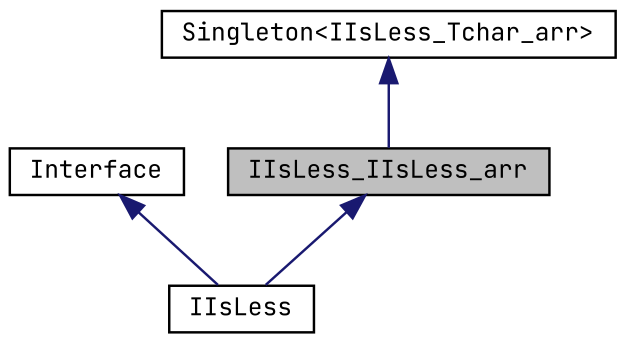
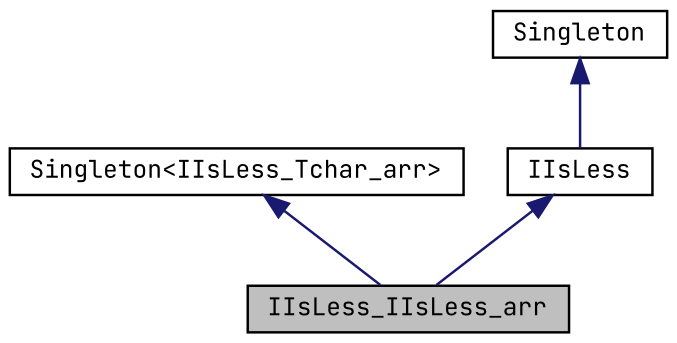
(97, 172) -> (580, 34)
(306, 248) -> (485, 248)
